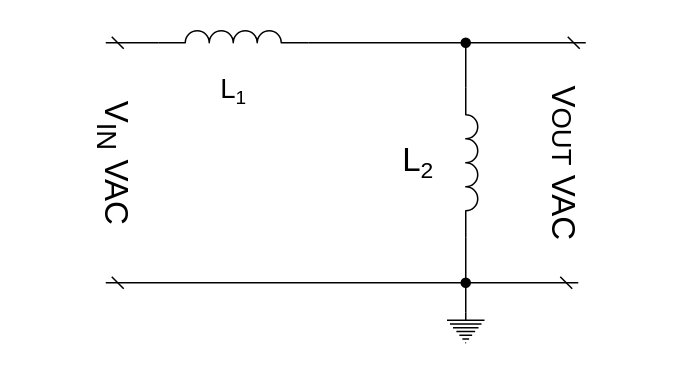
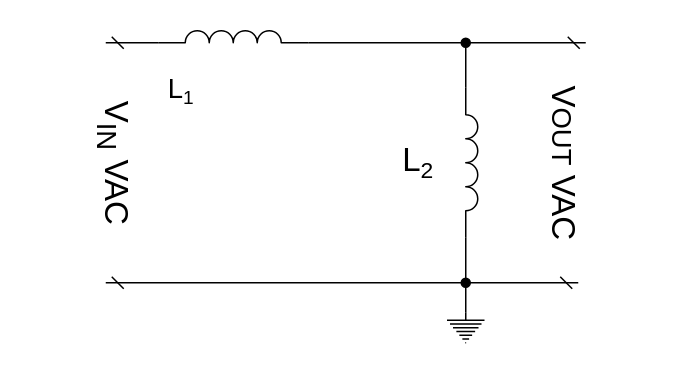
(233, 88) -> (181, 88)
